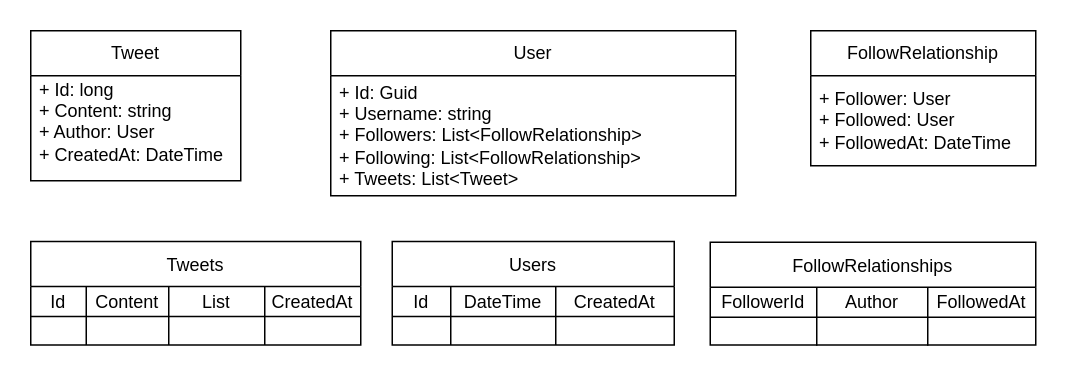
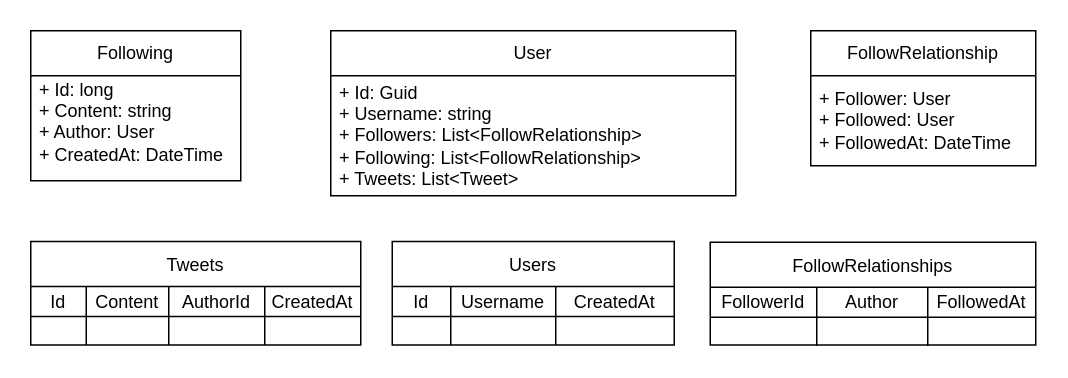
(136, 53) -> (136, 53)
(217, 302) -> (217, 302)
(503, 302) -> (503, 302)
